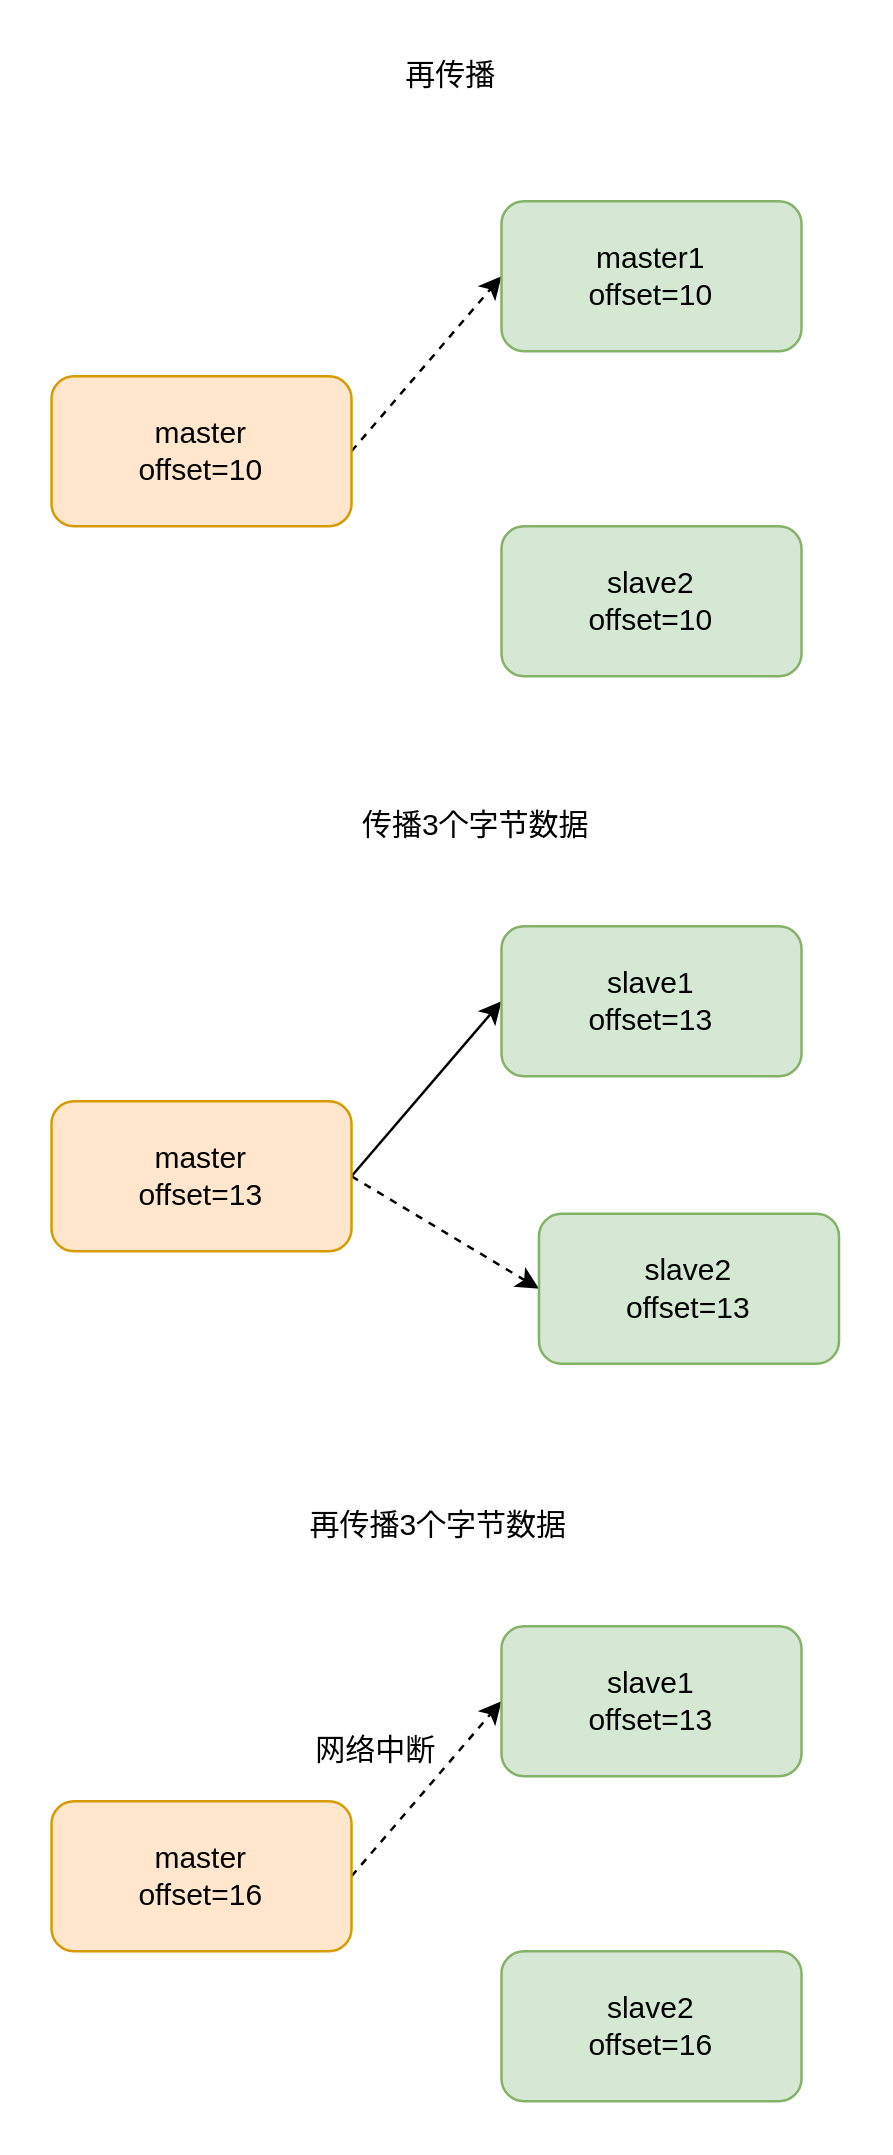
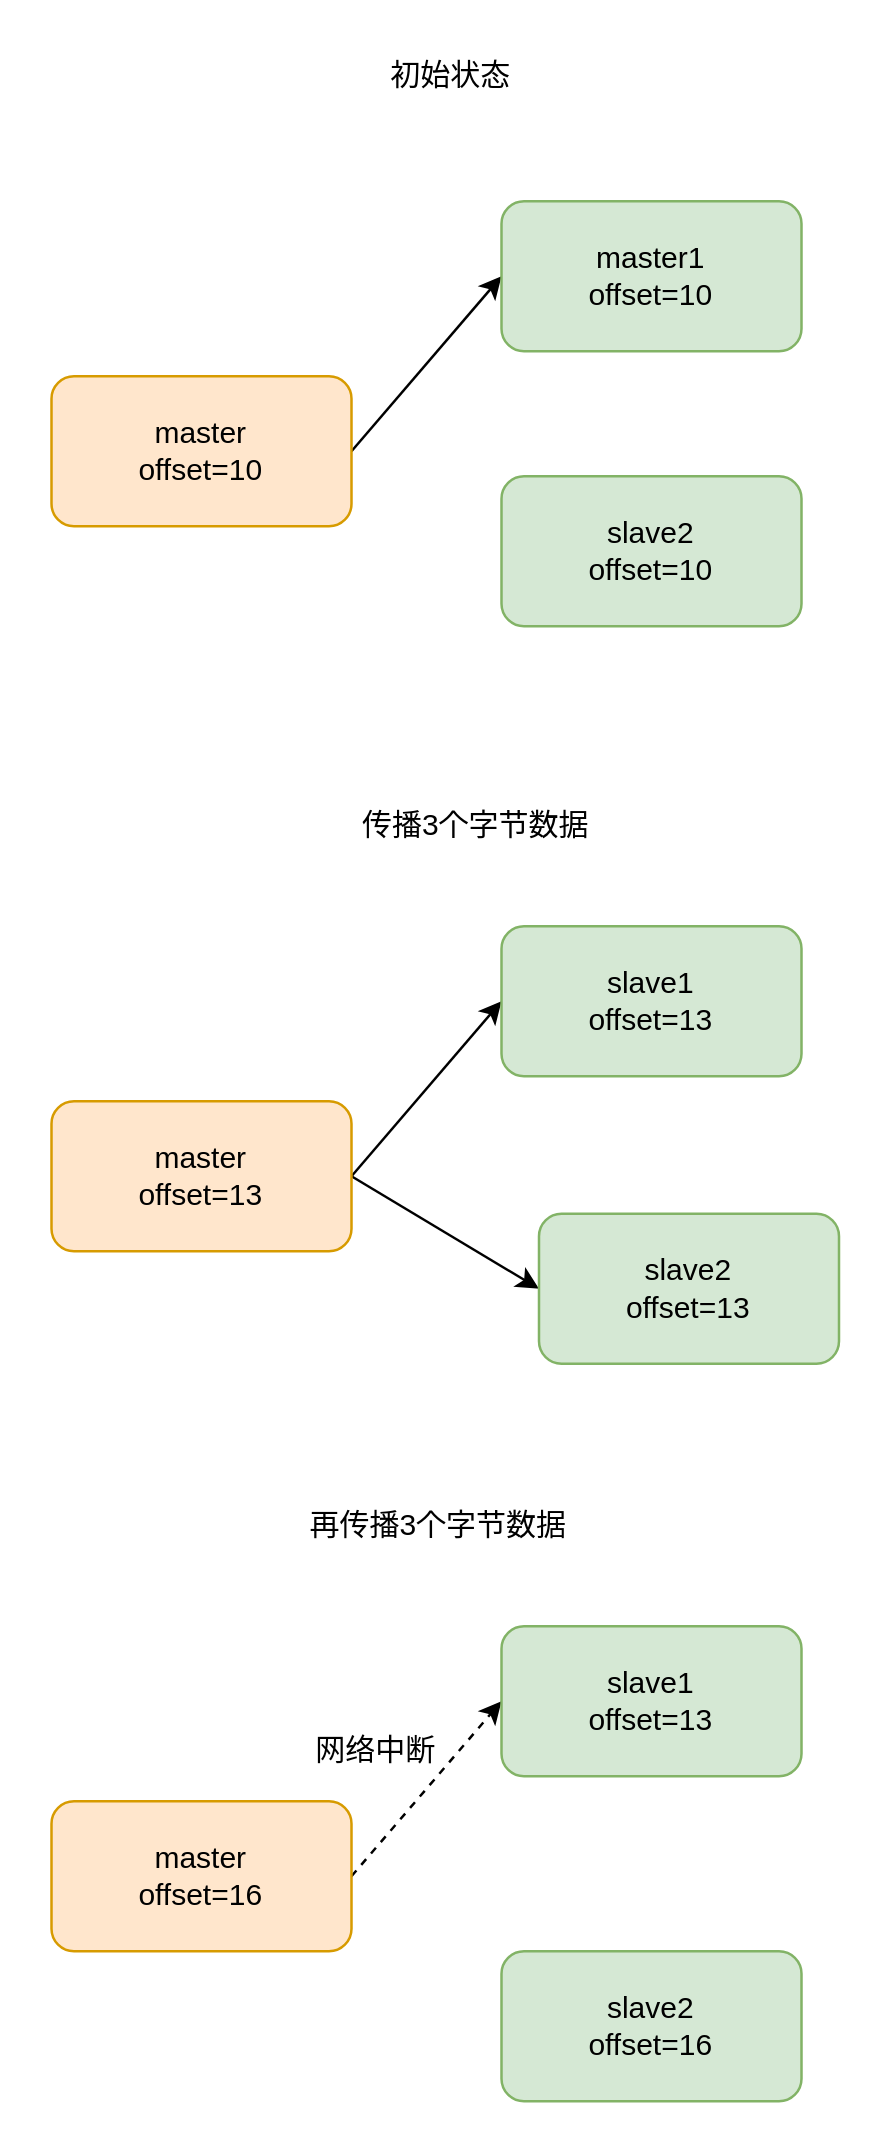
(451, 76) -> (451, 76)
(421, 370) -> (421, 370)
(651, 601) -> (651, 551)
(437, 1228) -> (437, 1228)
